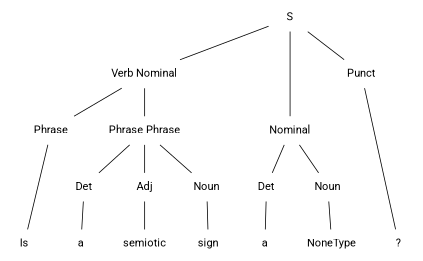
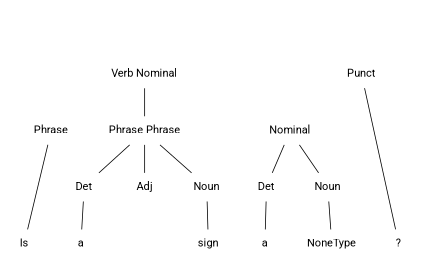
(290, 17) -> none
(98, 102) -> none
(145, 244) -> none
